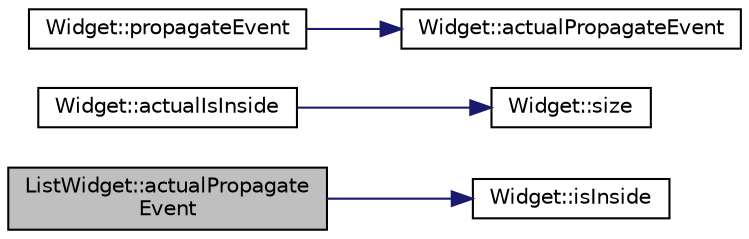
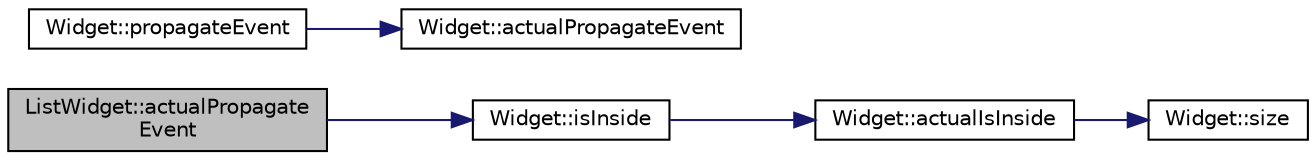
none -> (732, 120)
